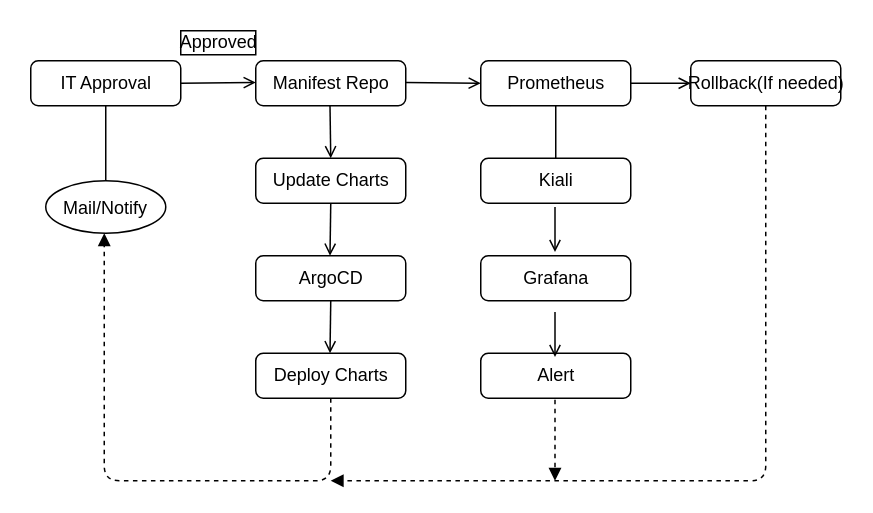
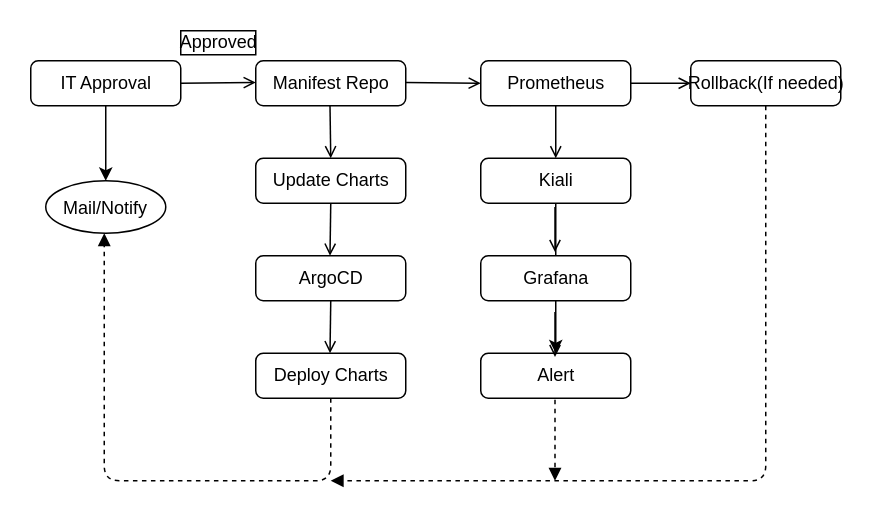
(556, 152) -> (556, 151)
(106, 173) -> (106, 169)
none -> (556, 305)
